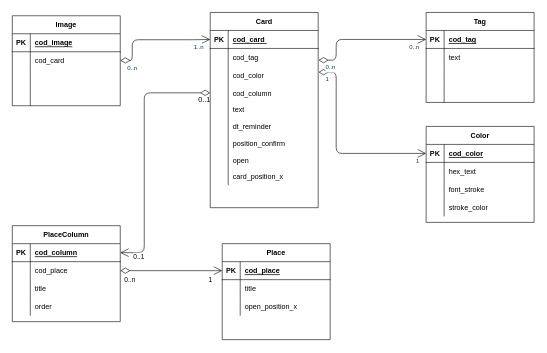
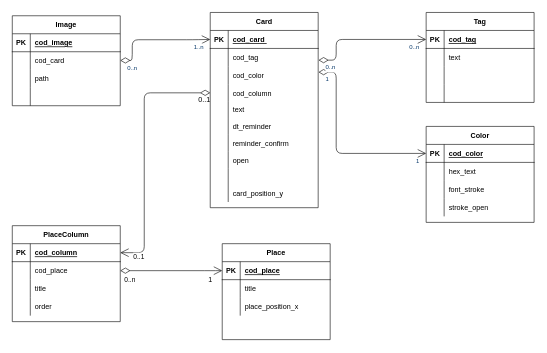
none -> (75, 79)
(262, 143) -> (263, 143)
(273, 177) -> none
none -> (273, 194)
(472, 208) -> (471, 208)
(273, 307) -> (274, 307)
